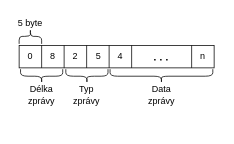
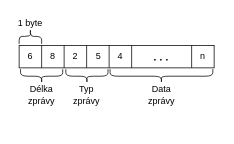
(30, 23) -> (30, 23)
(30, 57) -> (30, 57)
